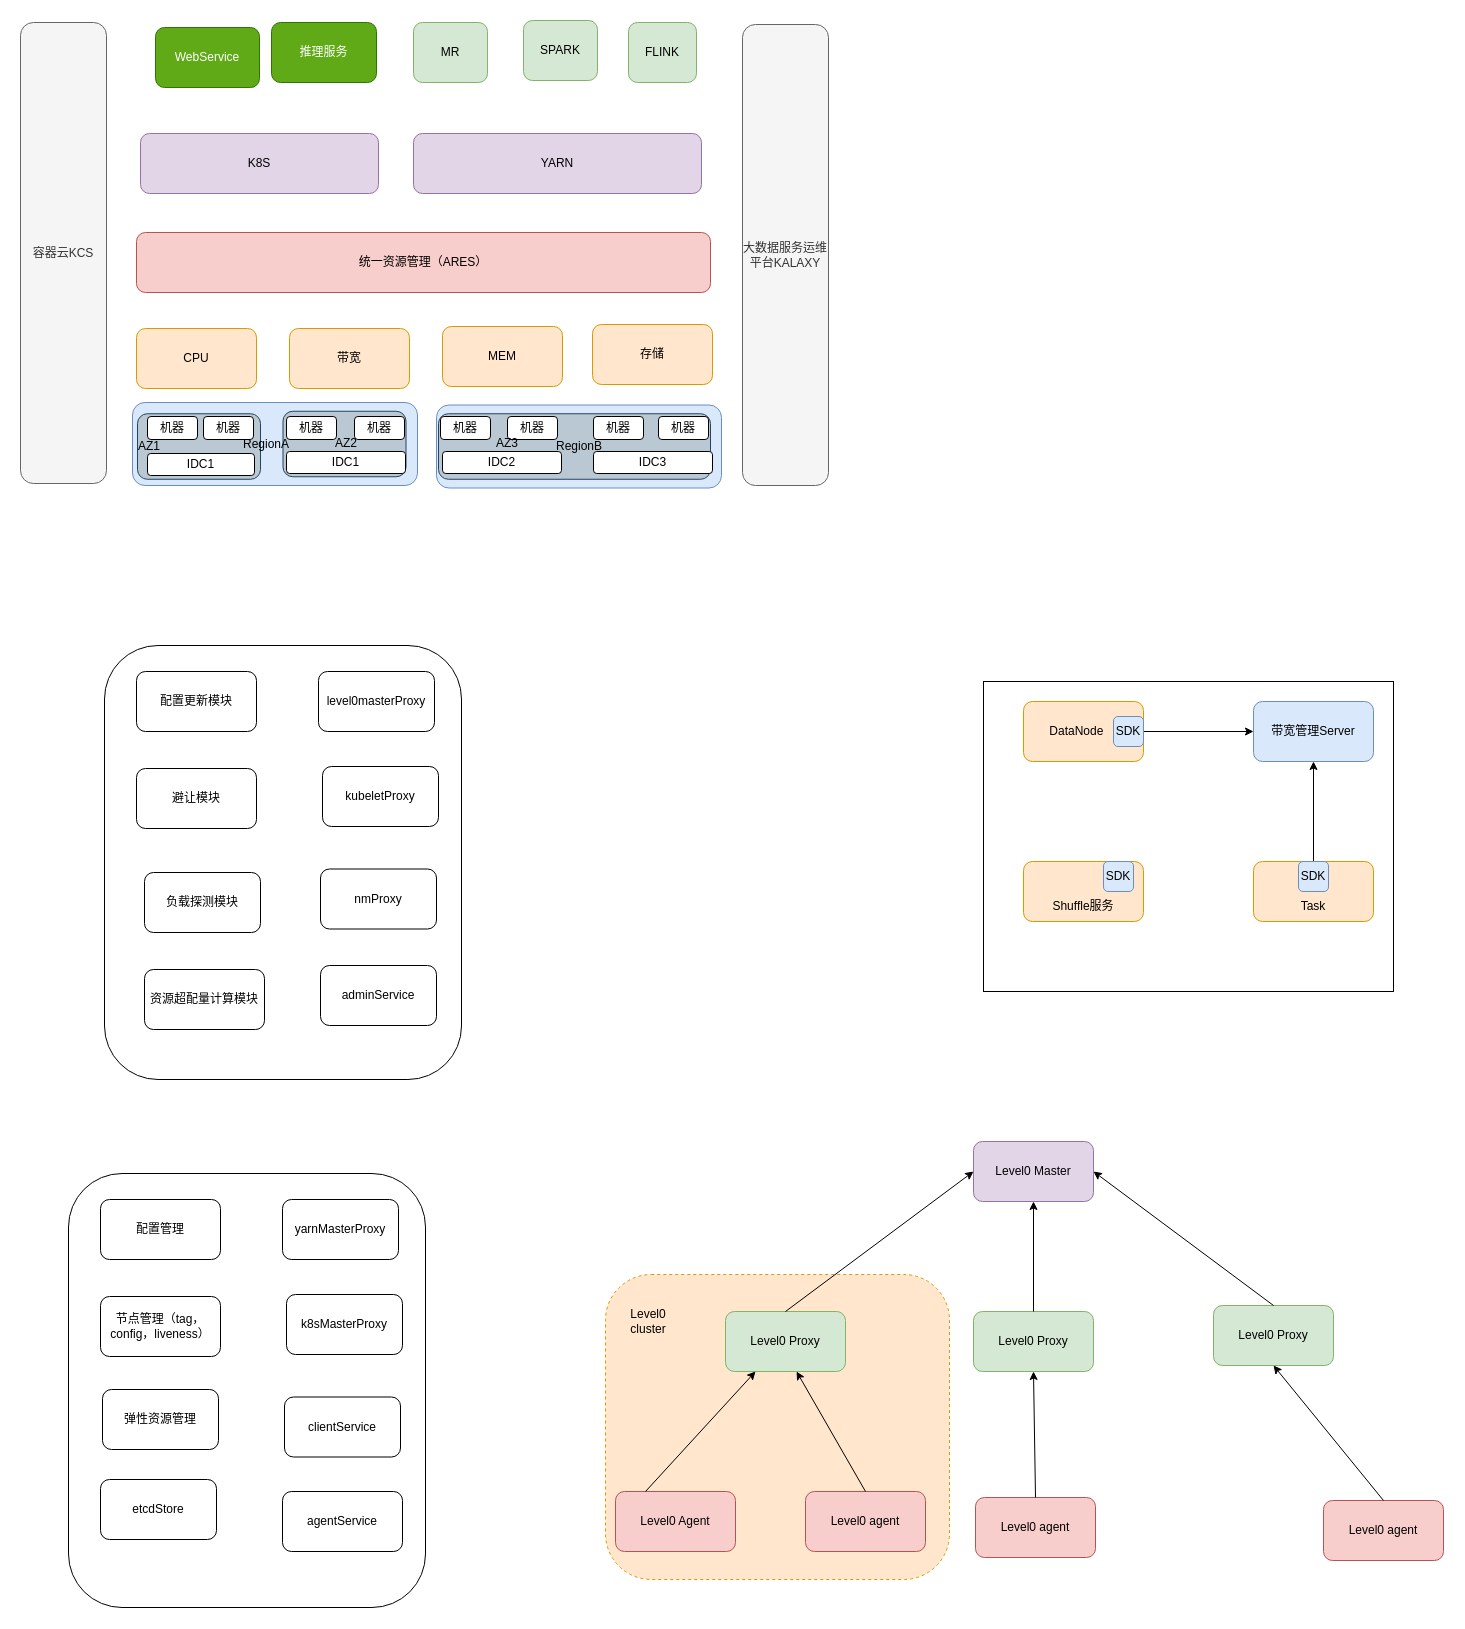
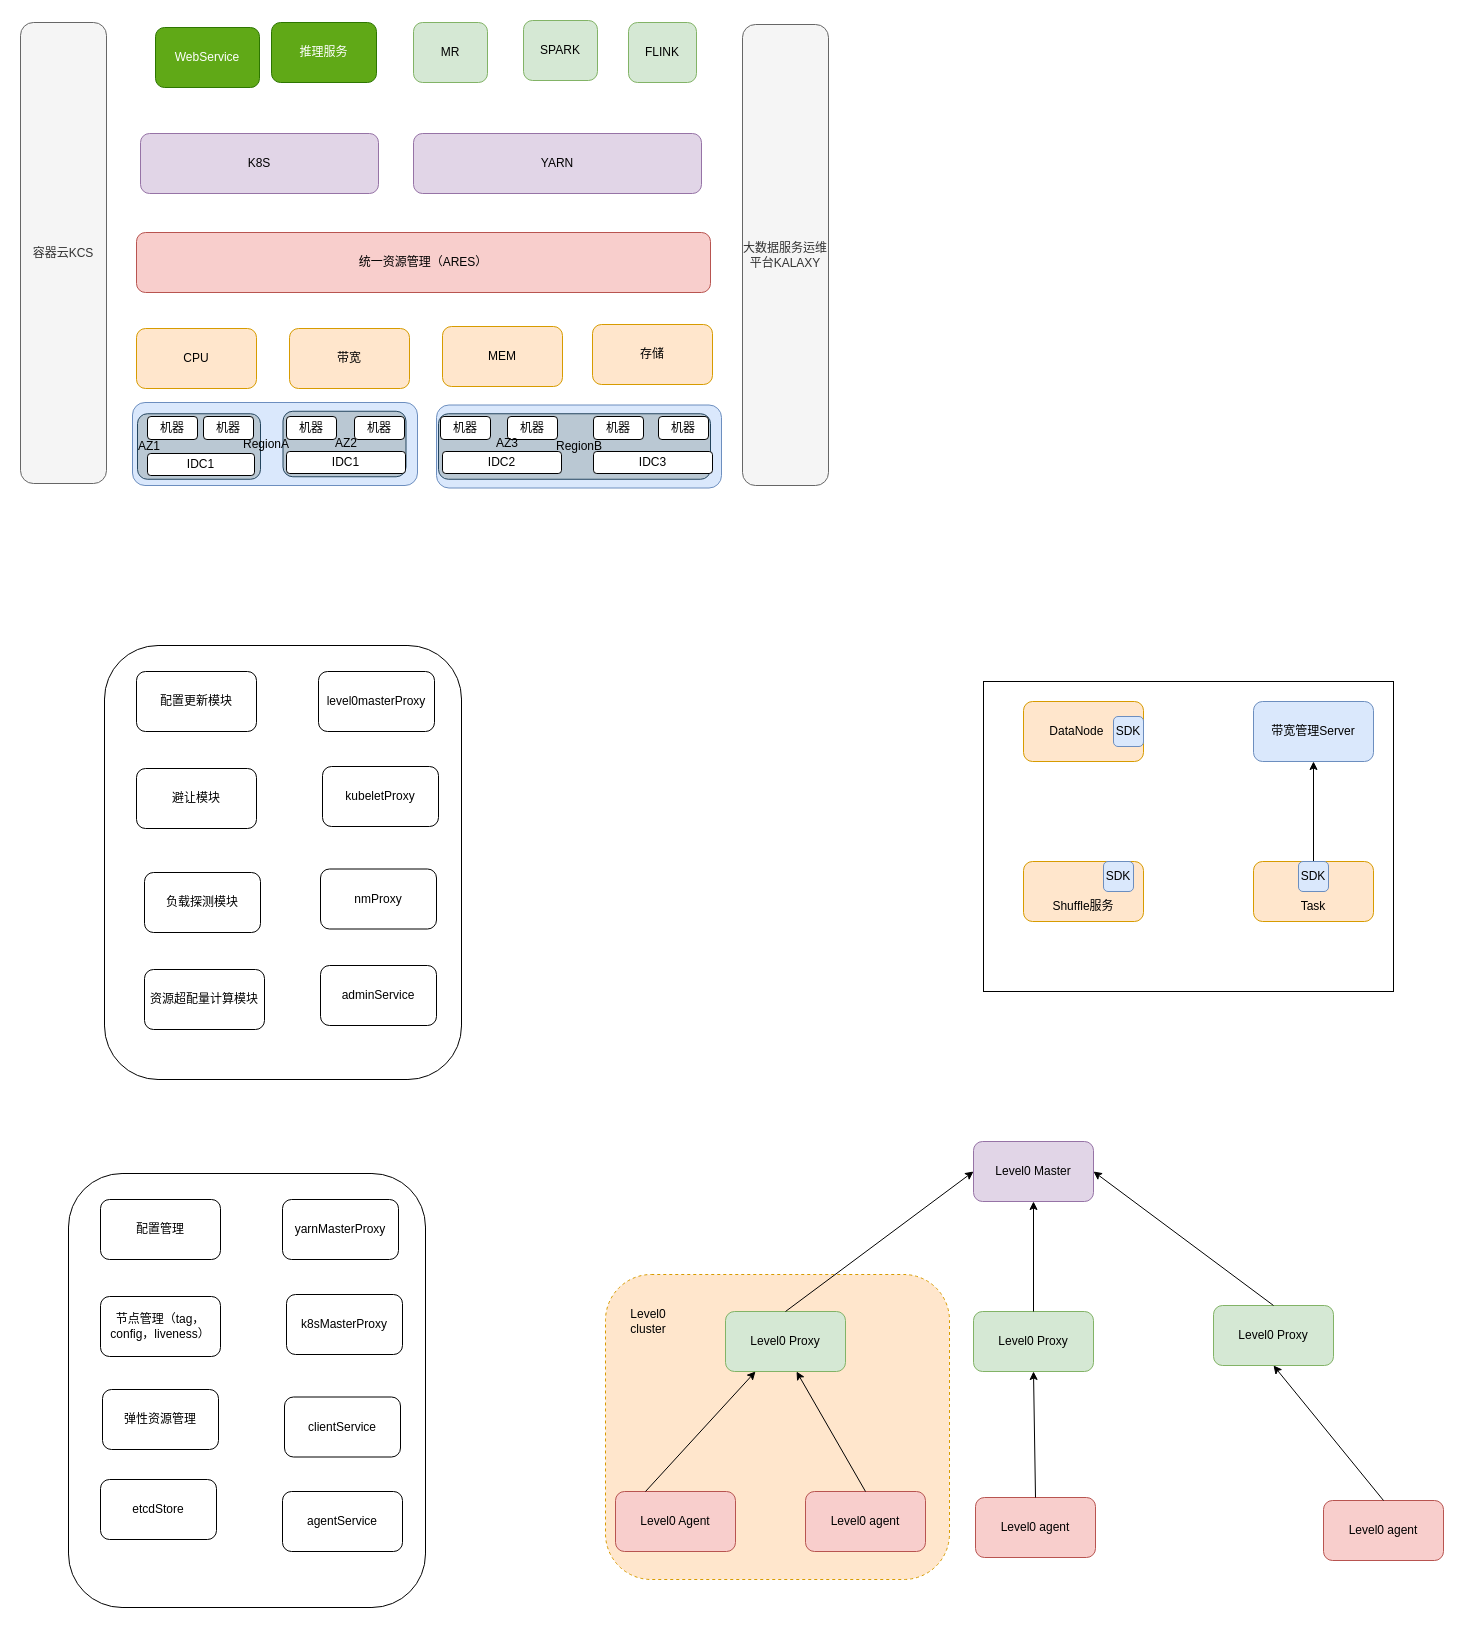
(1195, 732) -> none
